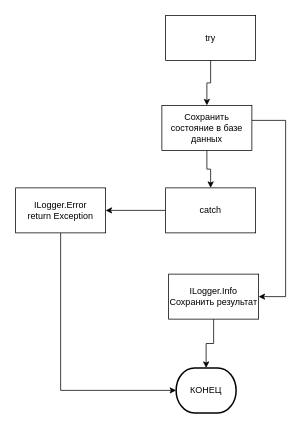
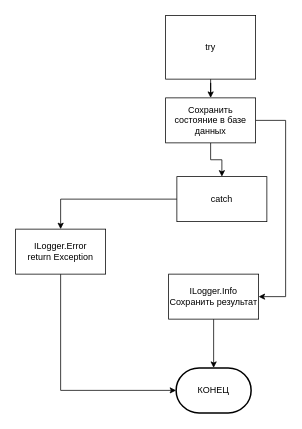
(210, 38) -> (210, 47)
(207, 128) -> (210, 120)
(60, 210) -> (60, 252)
(210, 210) -> (222, 199)
(206, 390) -> (213, 390)
